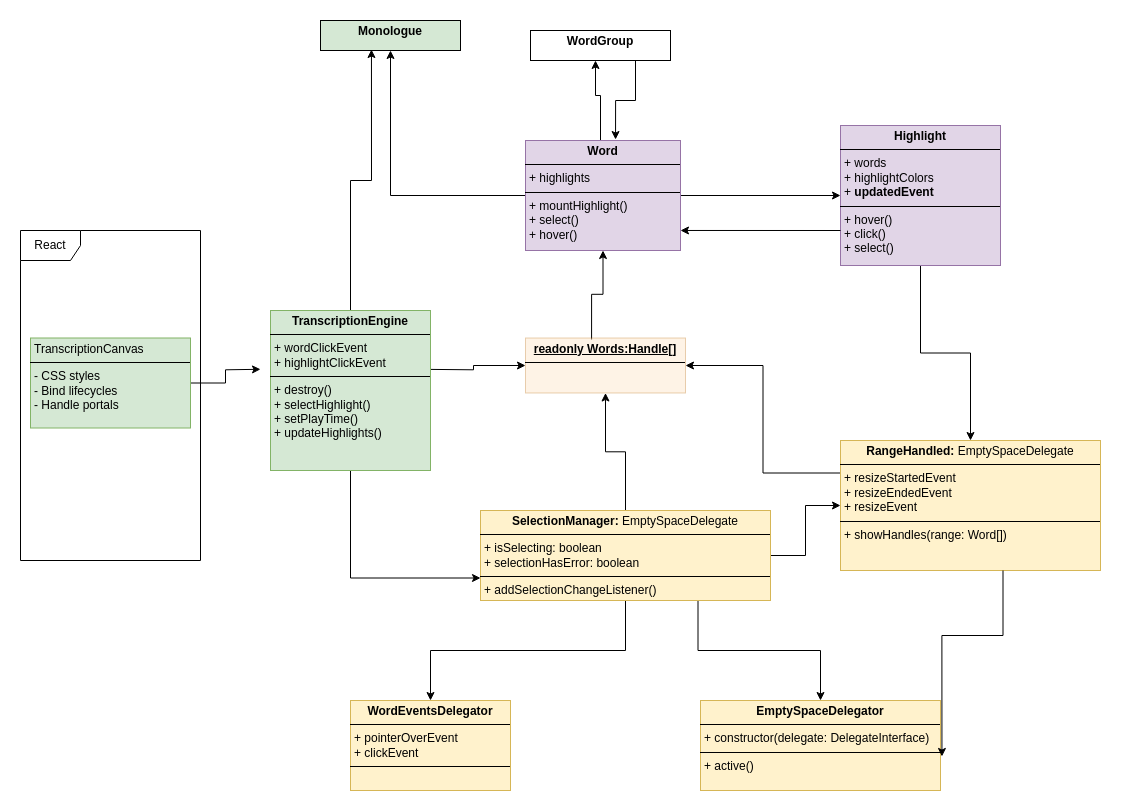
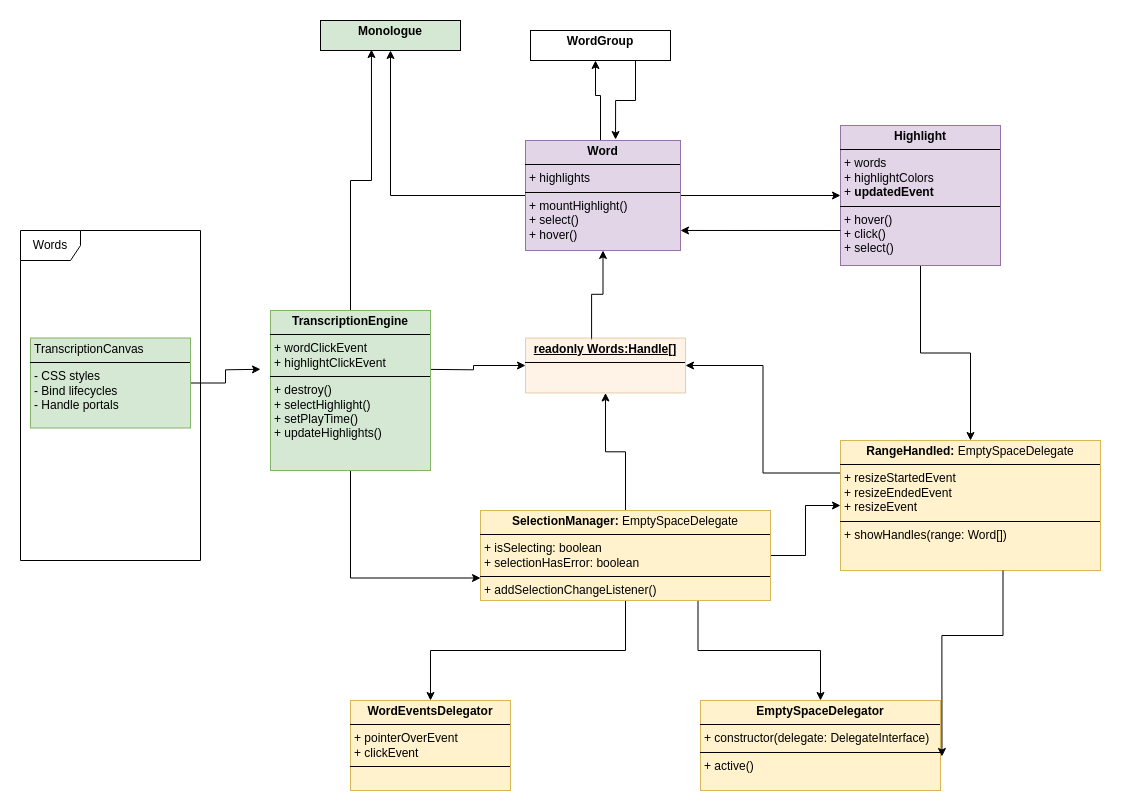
(51, 246) -> (51, 246)
